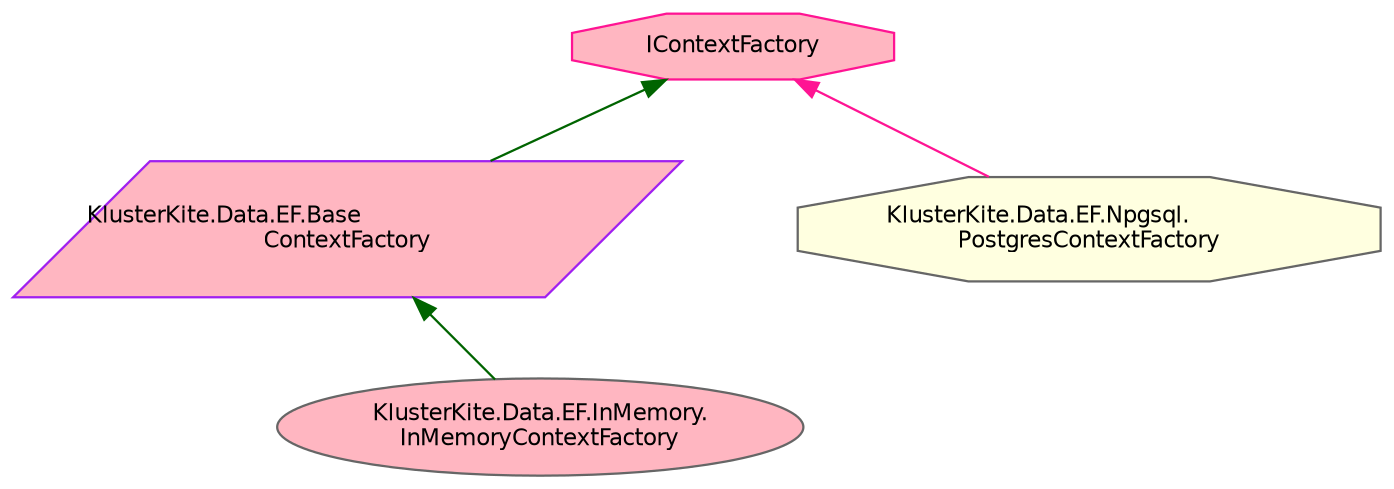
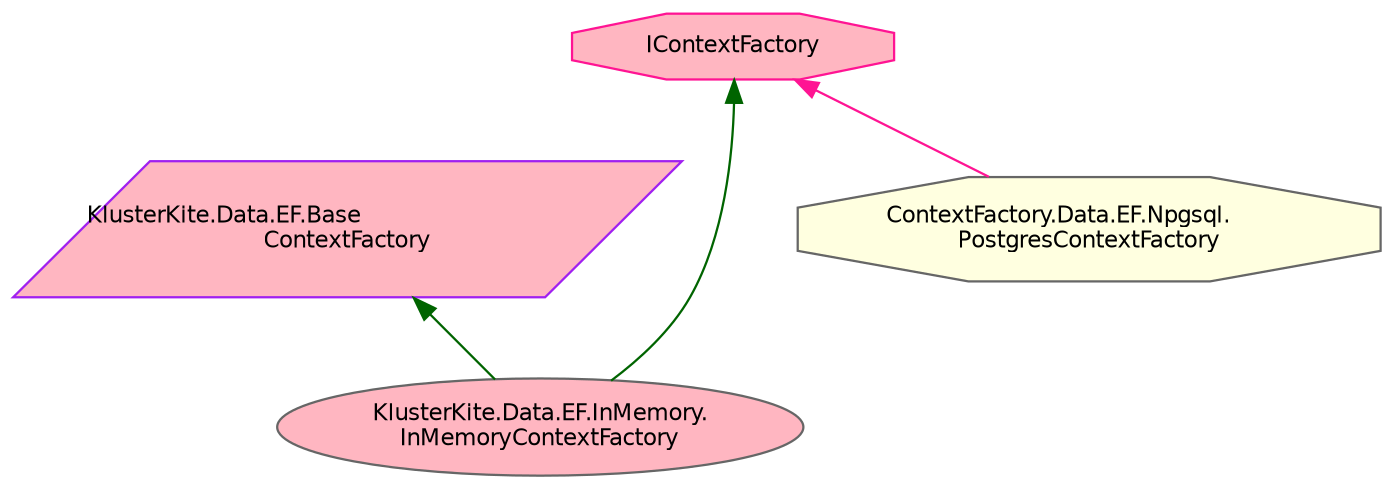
(568, 125) -> (708, 258)
(1089, 229) -> (1089, 229)
